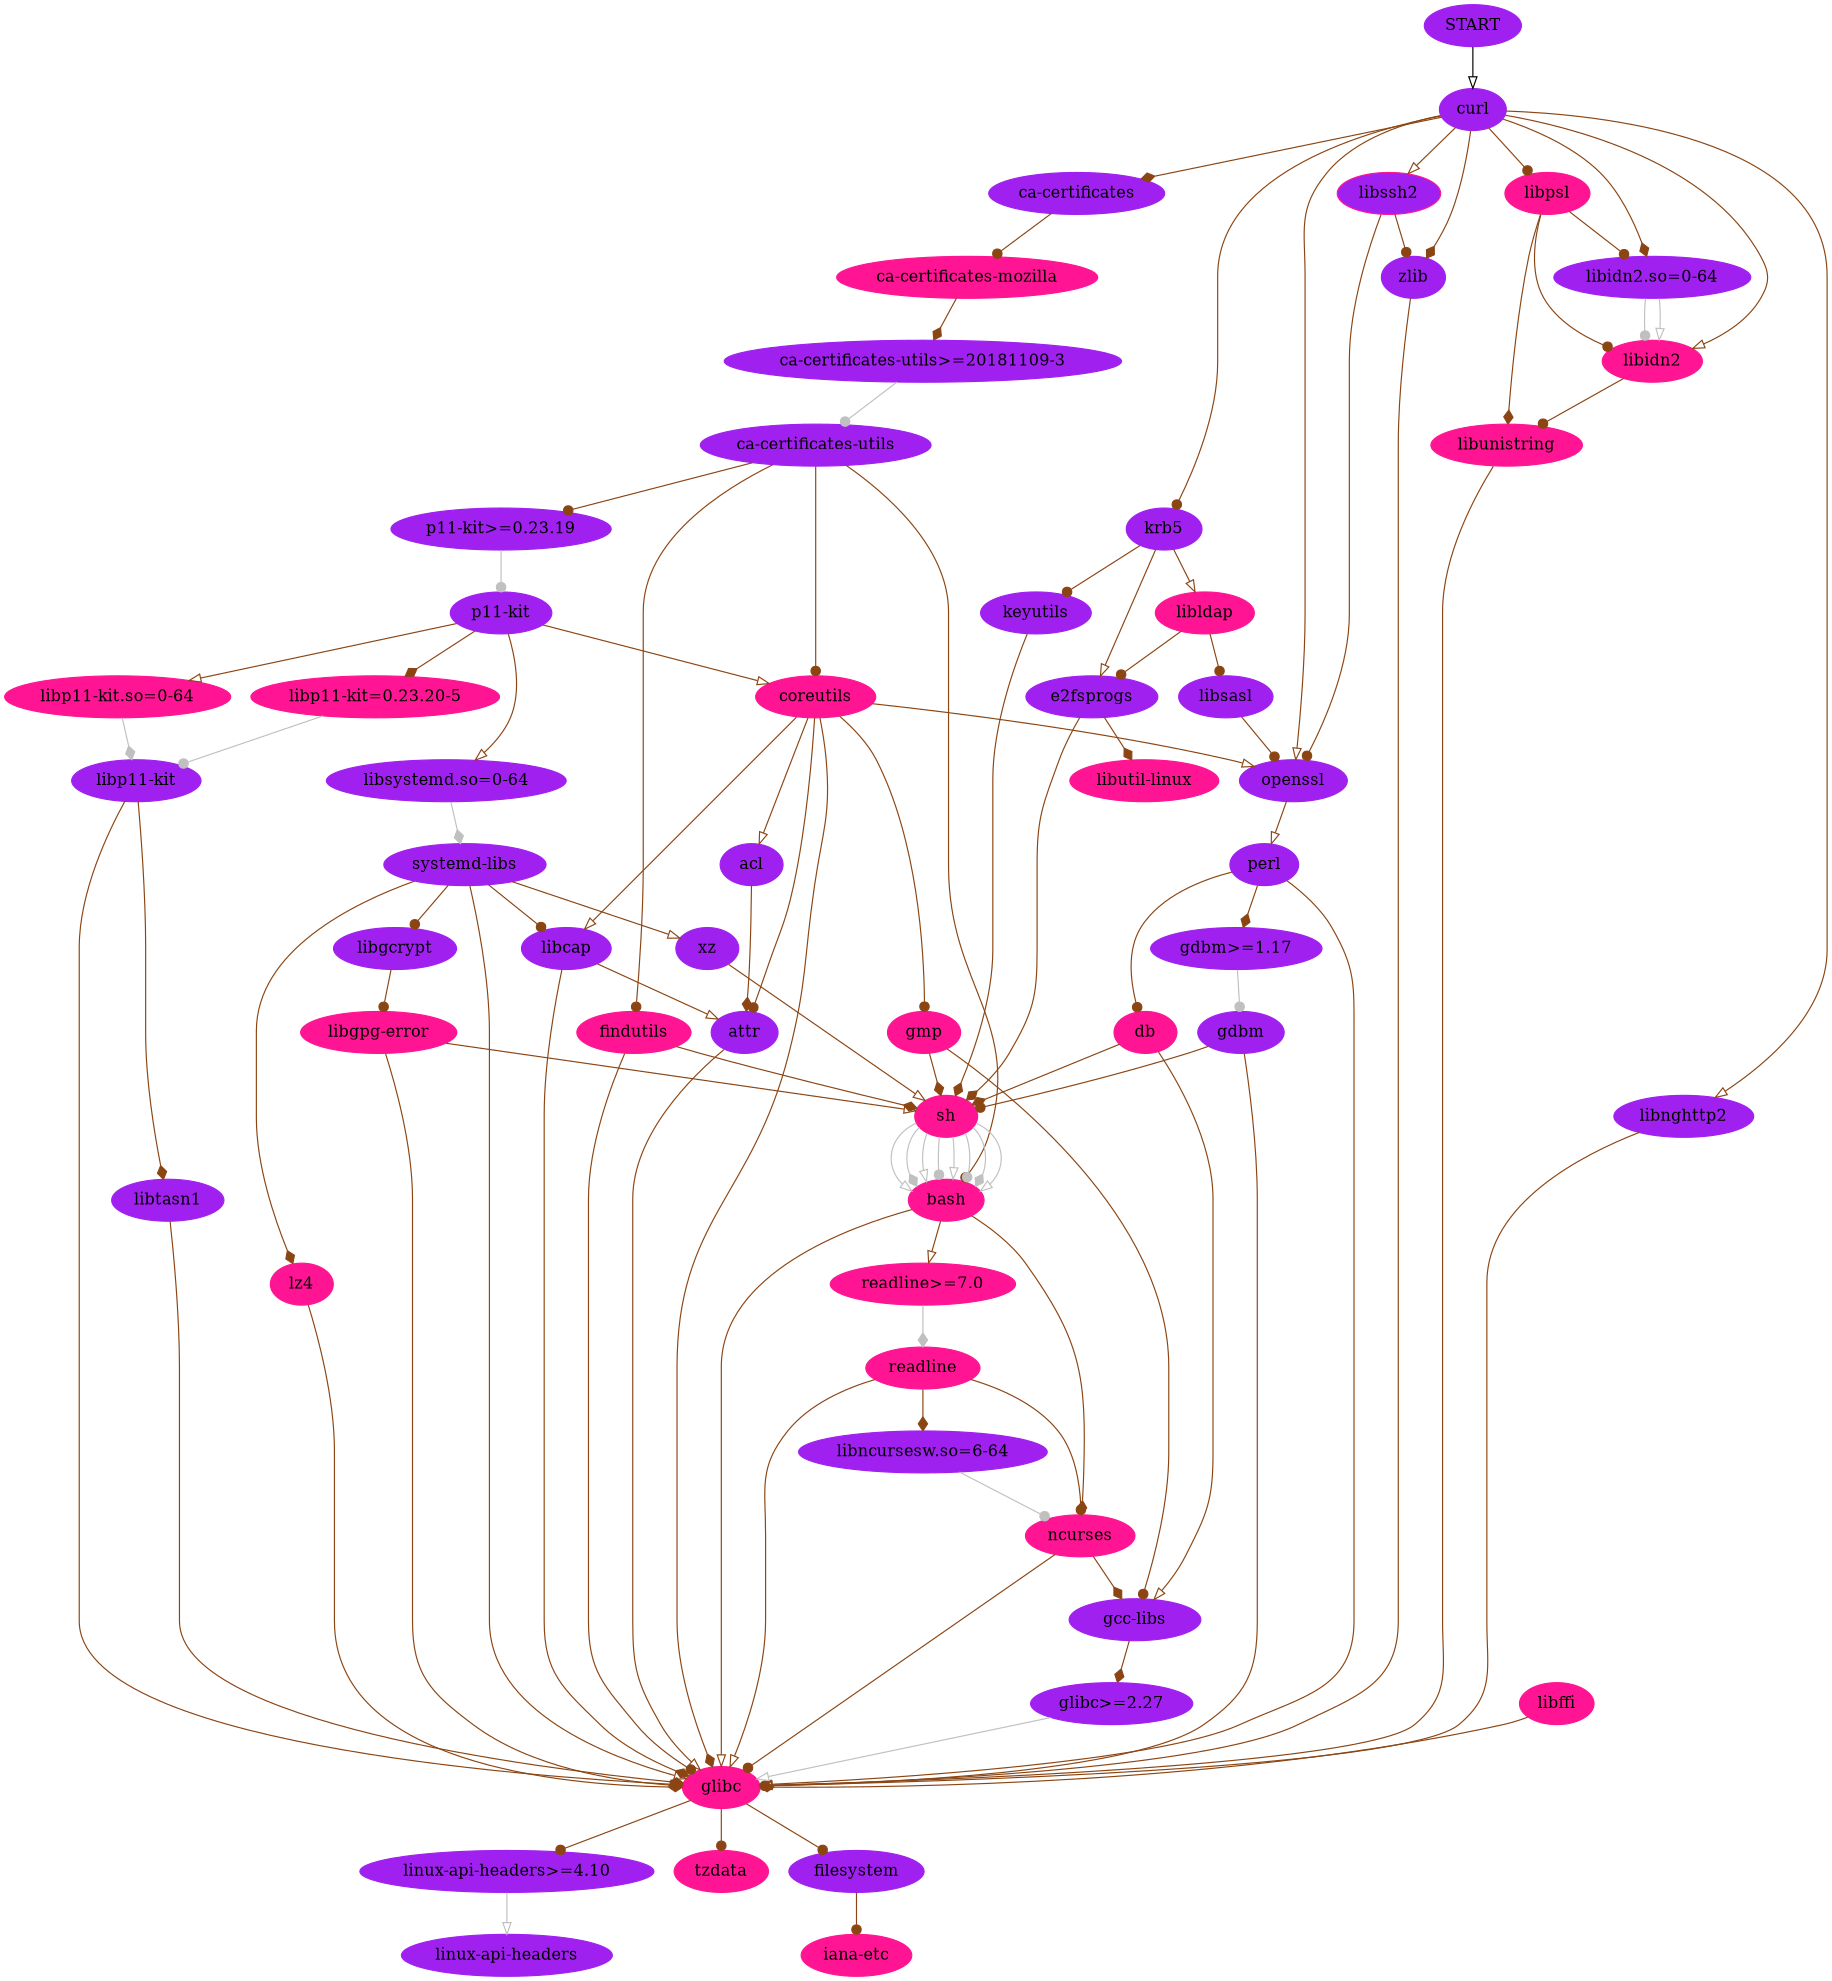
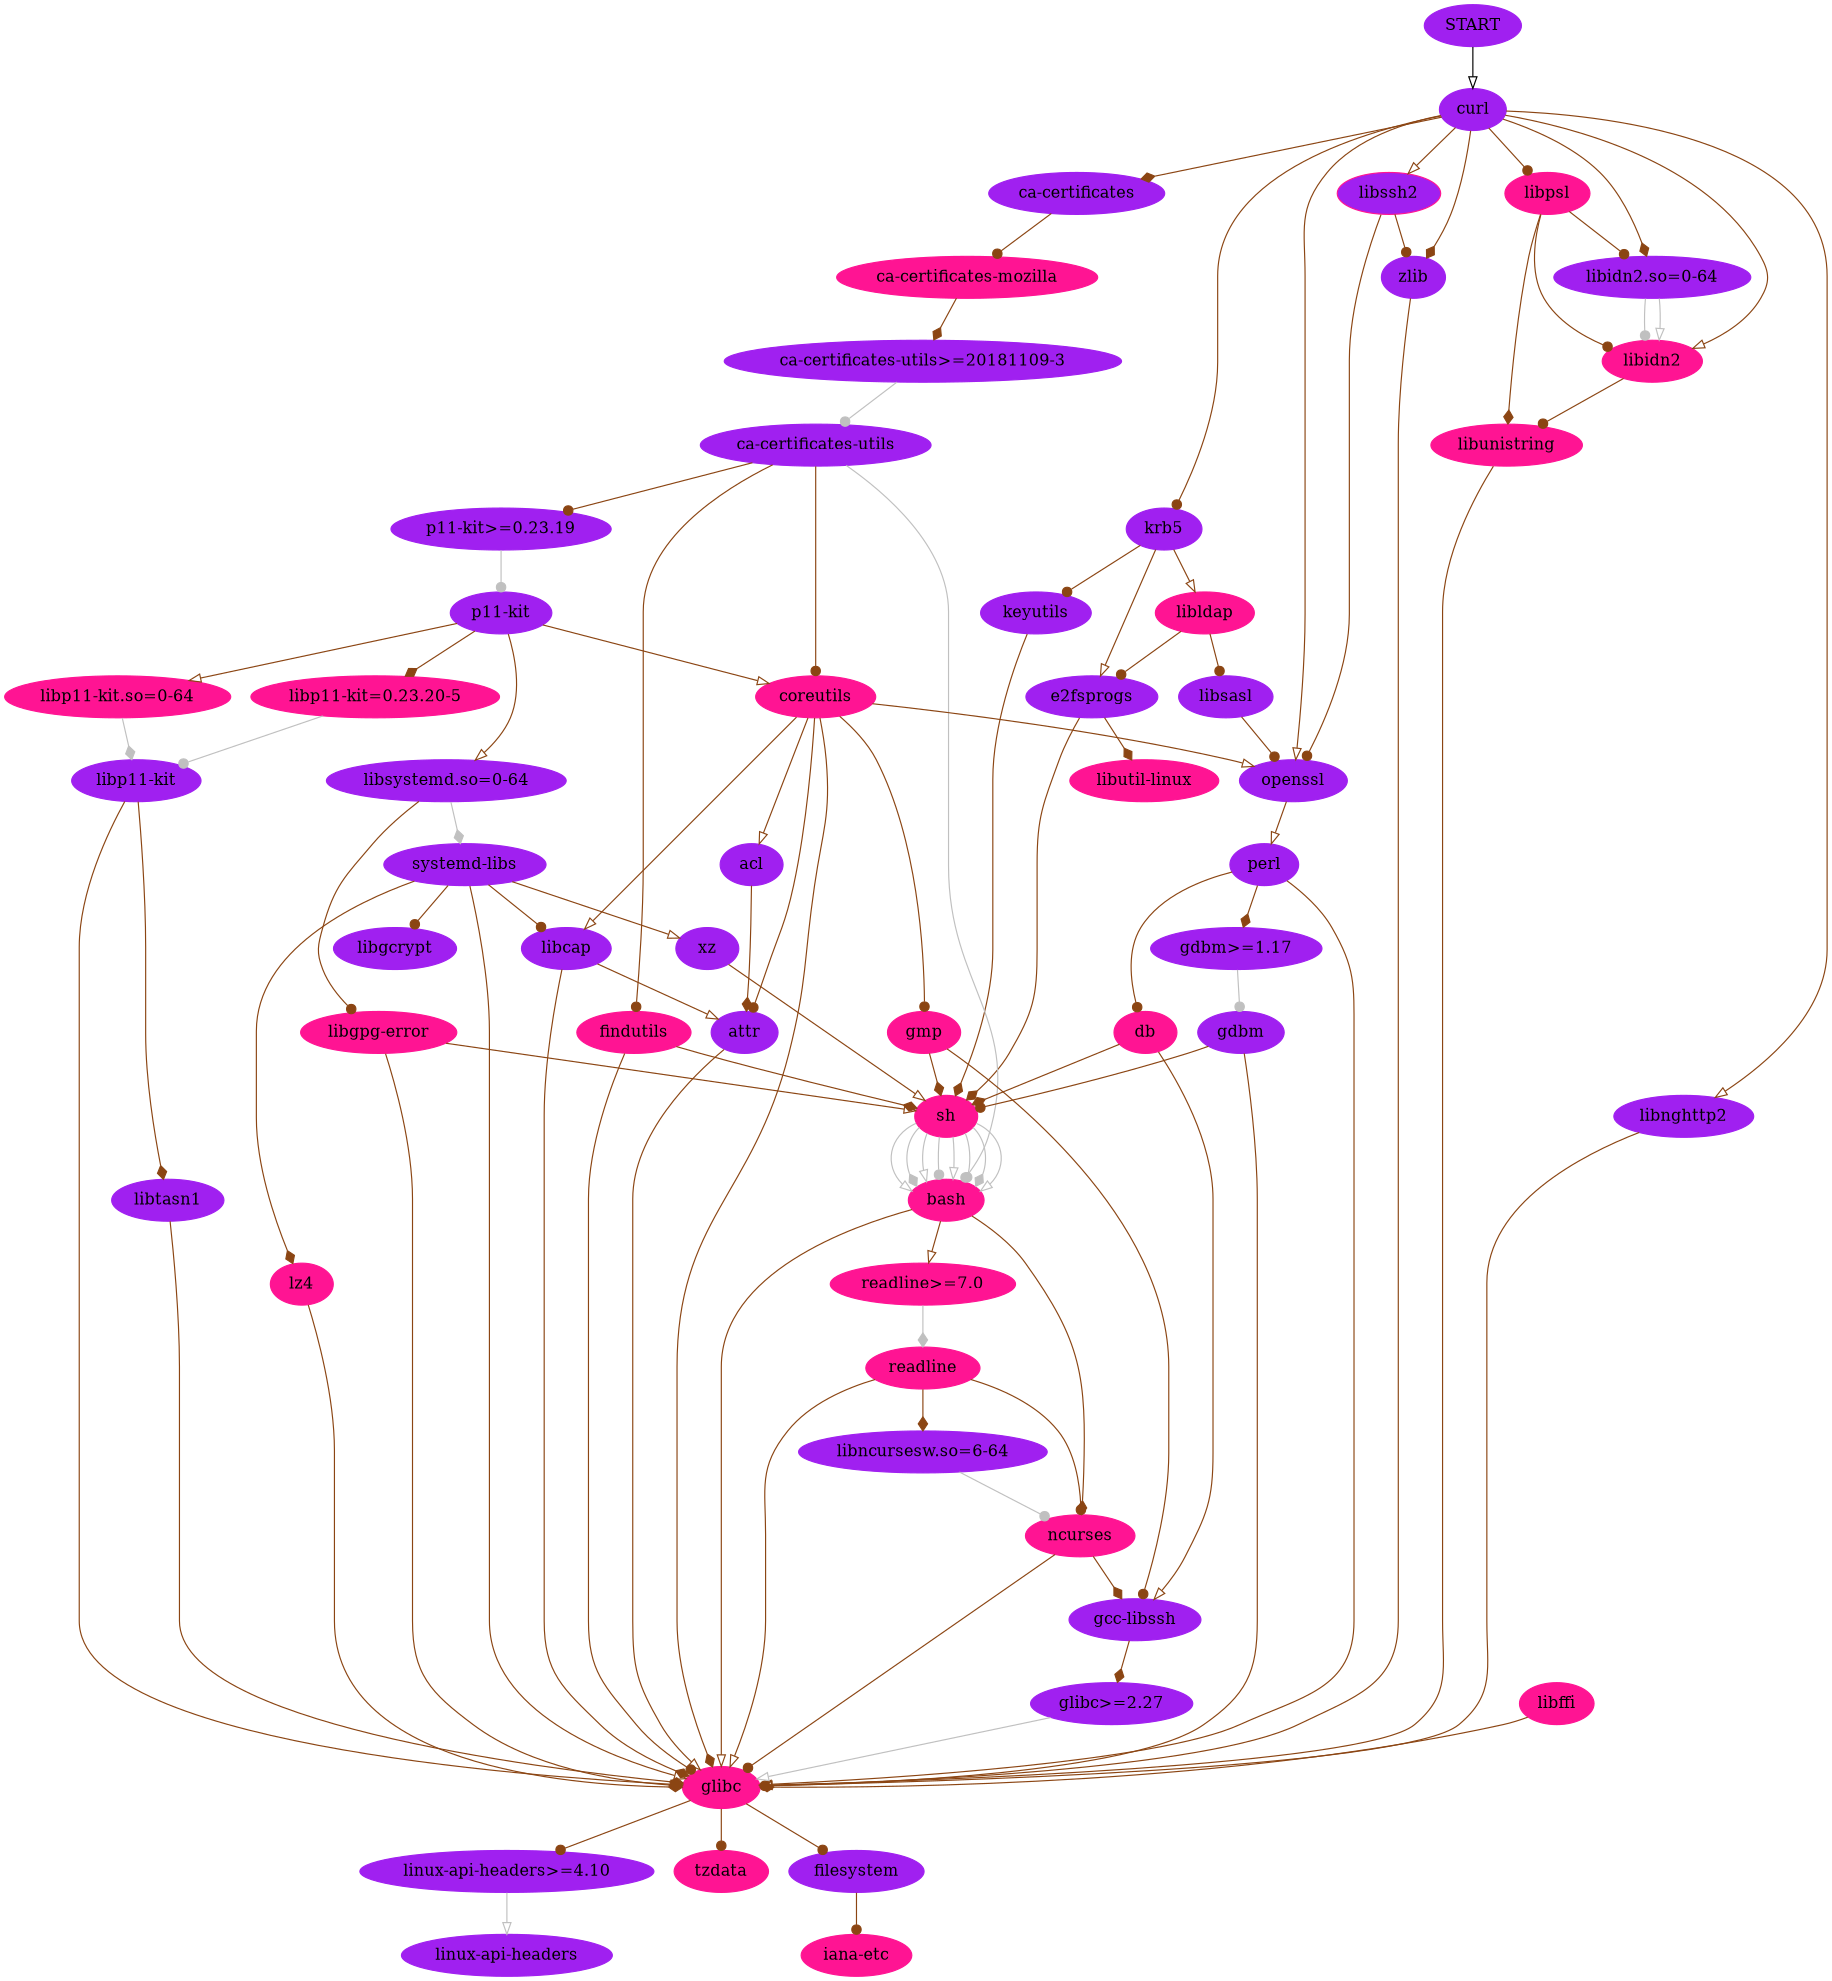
(949, 807) -> (949, 807)
(388, 986) -> (336, 893)
(1135, 1620) -> (1135, 1620)
